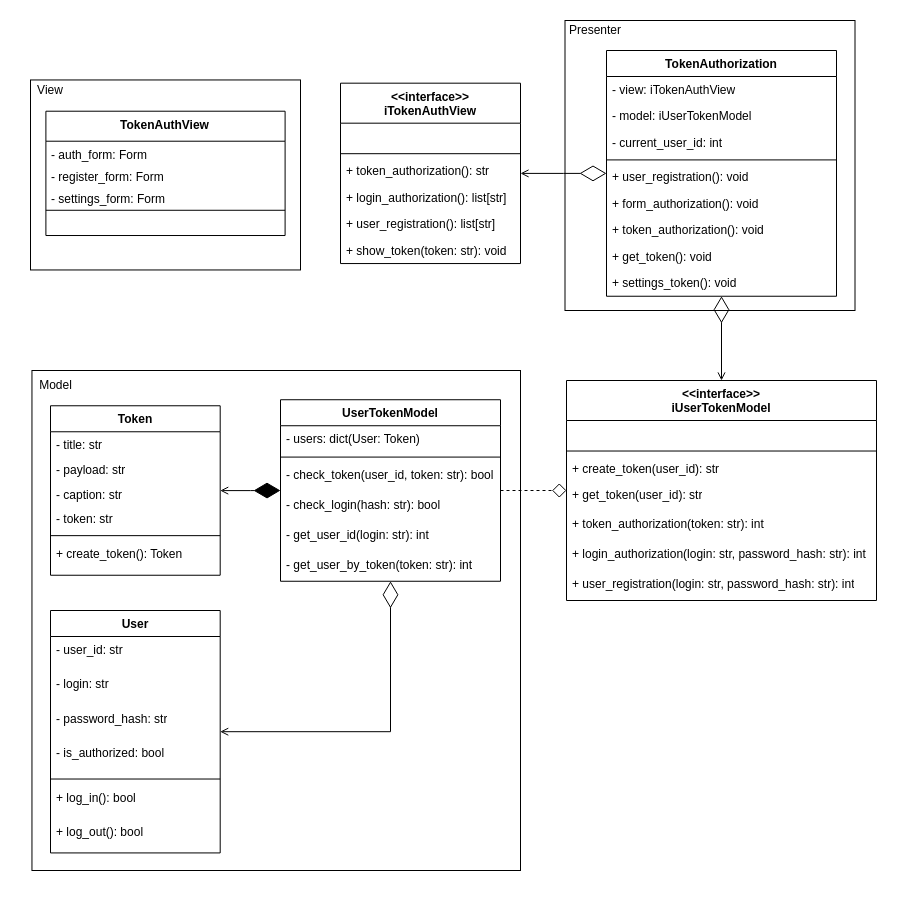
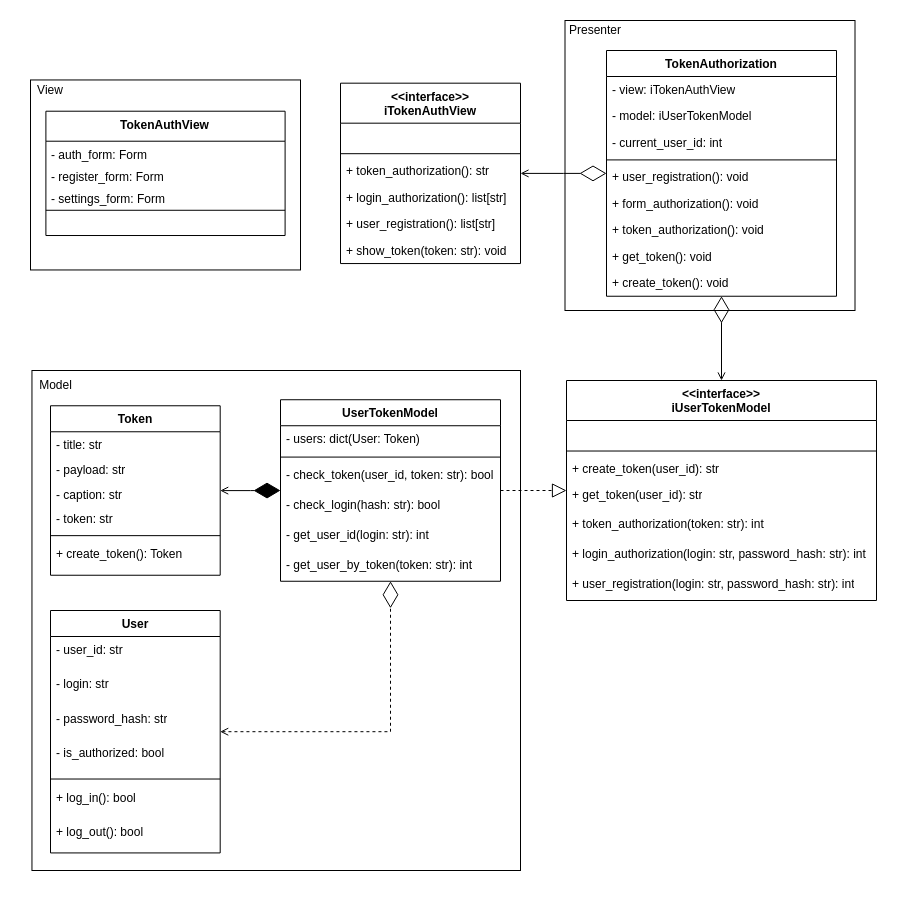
(685, 284) -> (680, 284)
(551, 491) -> (551, 491)
(369, 732) -> (369, 732)
